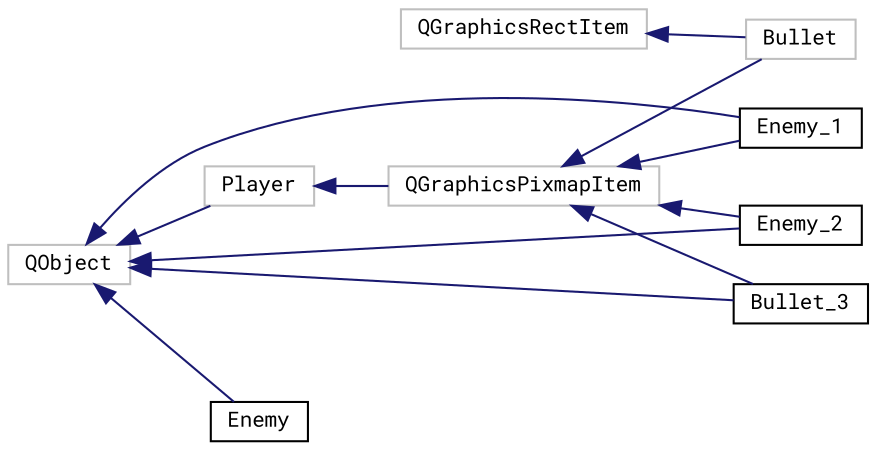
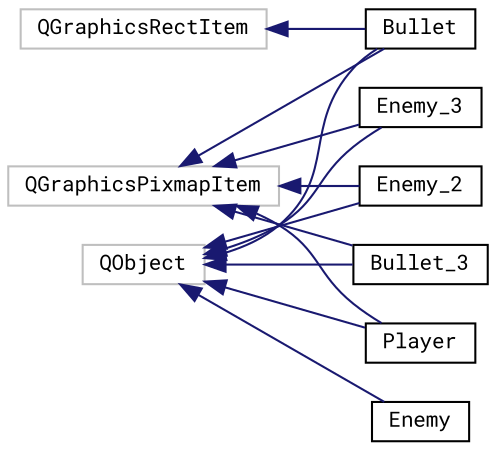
(801, 39) -> (421, 29)
(801, 128) -> (421, 107)
none -> (316, 163)
(259, 186) -> (421, 343)
(362, 186) -> (330, 280)
